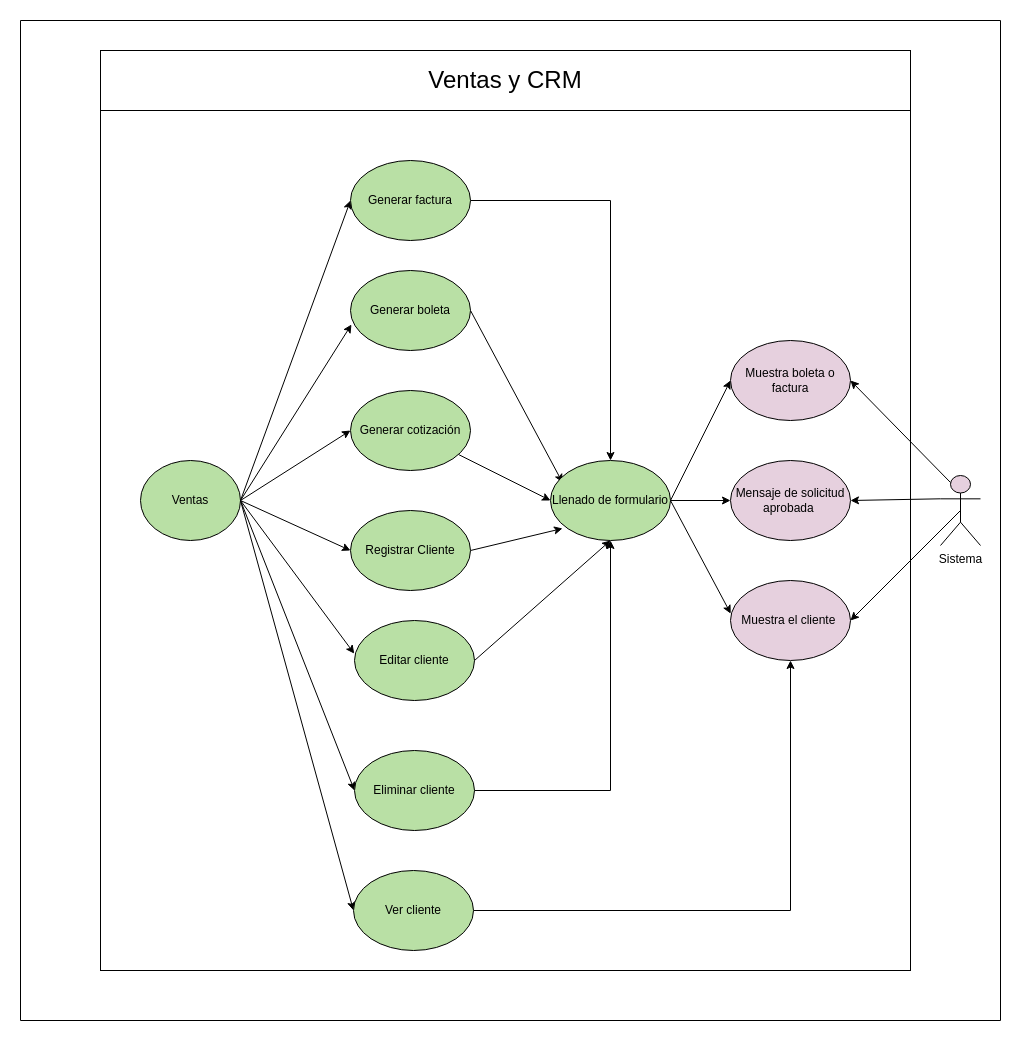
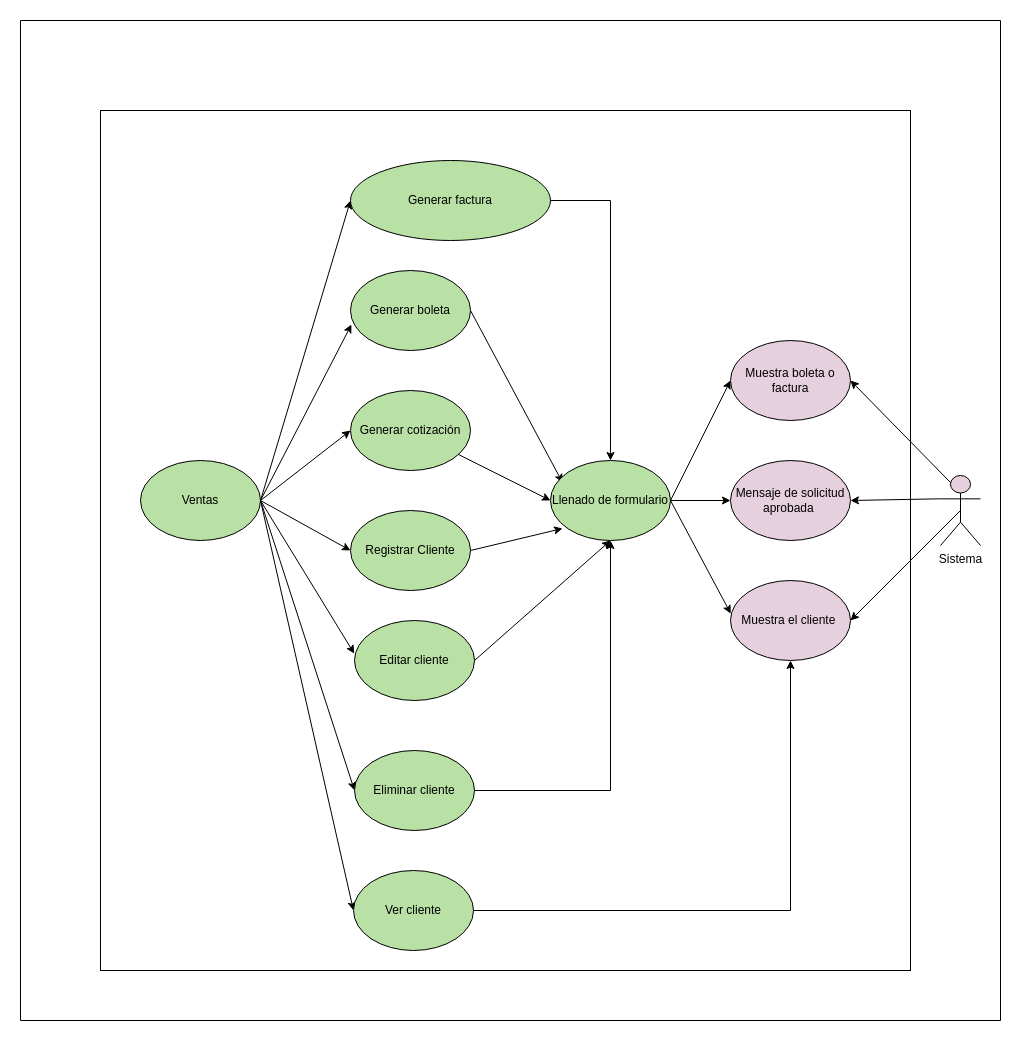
(506, 81) -> none
(411, 201) -> (451, 201)
(191, 501) -> (201, 501)
